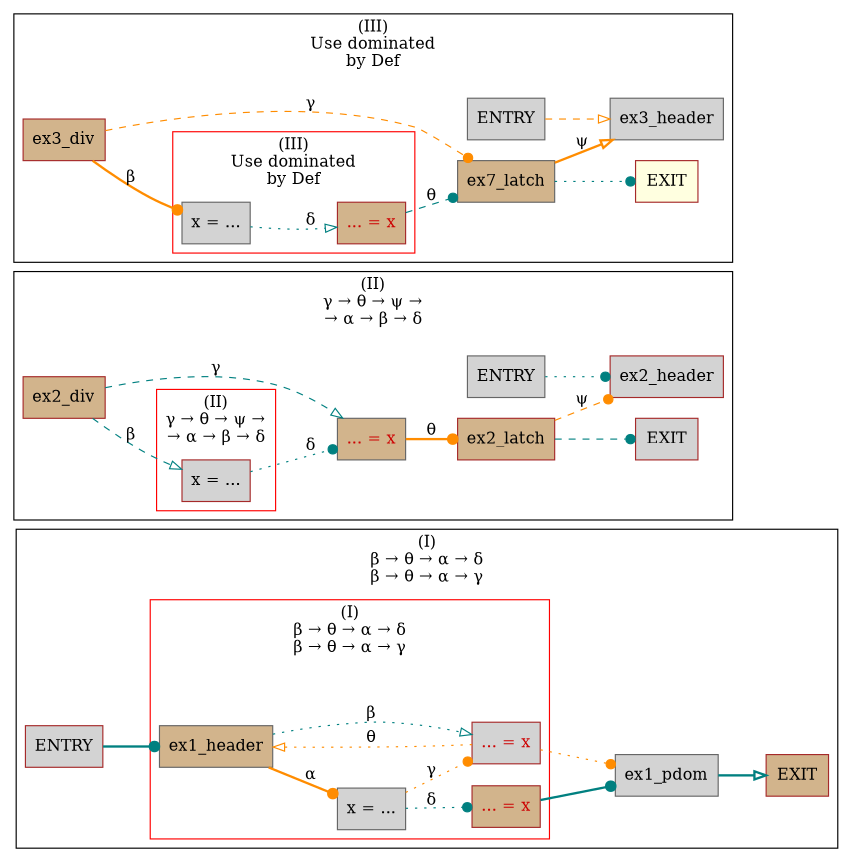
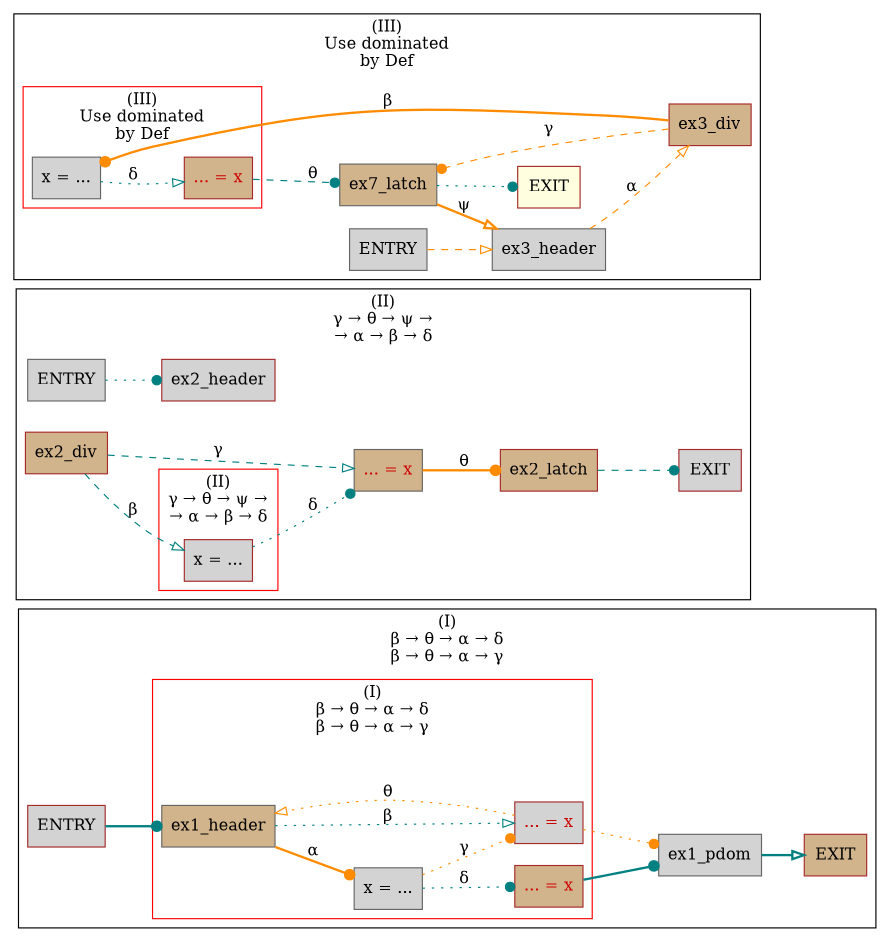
none -> (637, 194)
(579, 411) -> none
